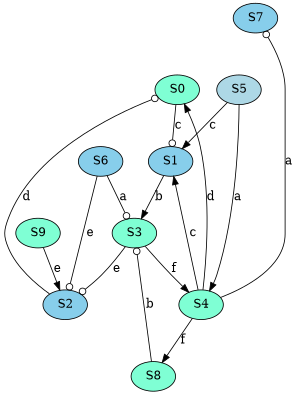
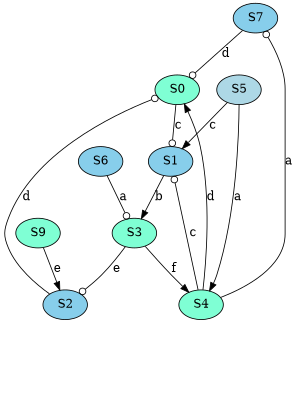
none -> (219, 52)
(84, 230) -> none
(187, 236) -> (187, 236)
(153, 376) -> none
